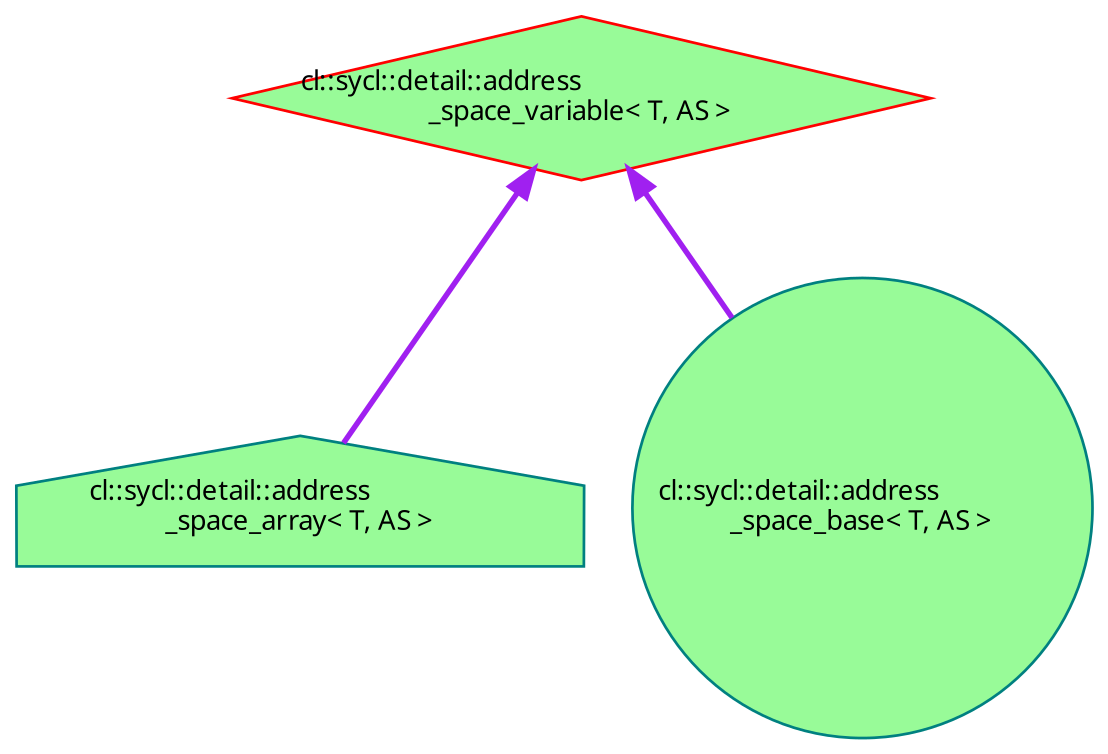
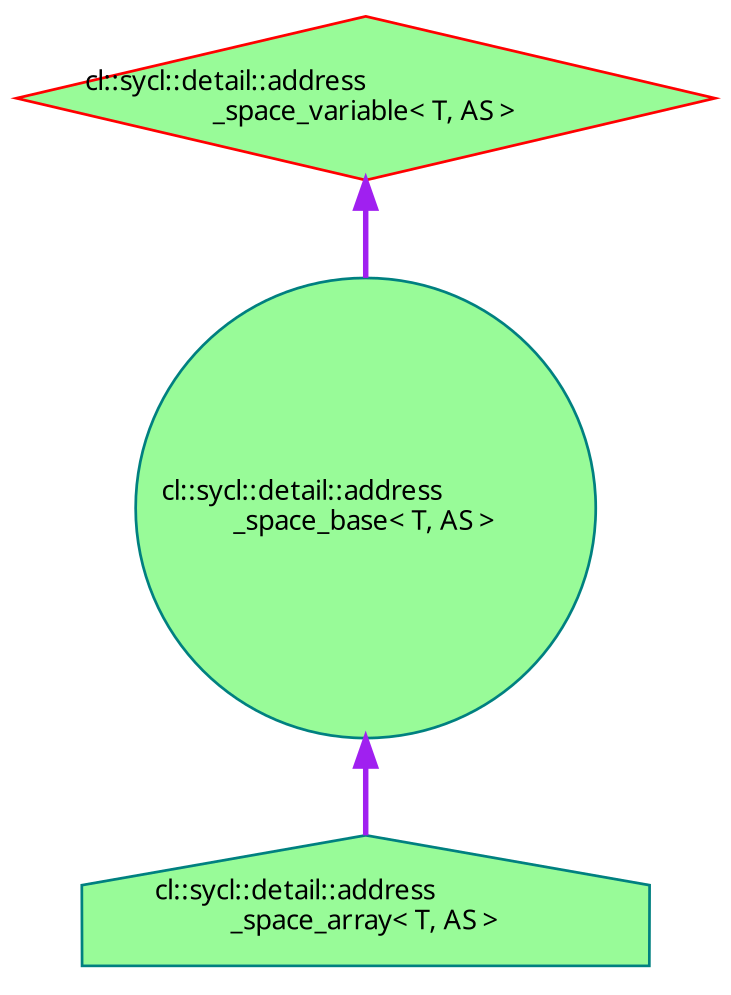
(431, 318) -> (366, 801)
